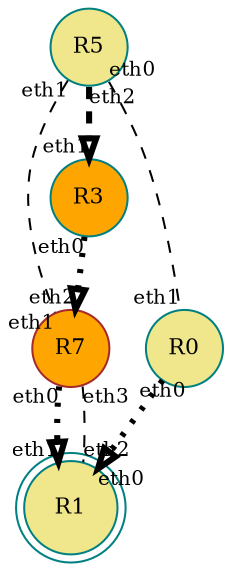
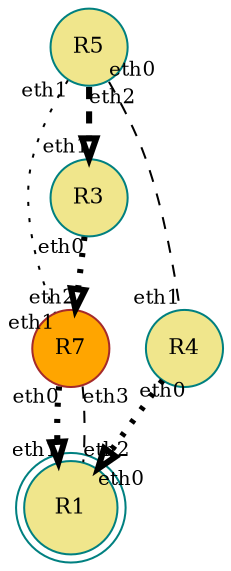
(28, 194) -> (28, 194)
(89, 198) -> (89, 198)
(184, 348) -> (184, 348)
